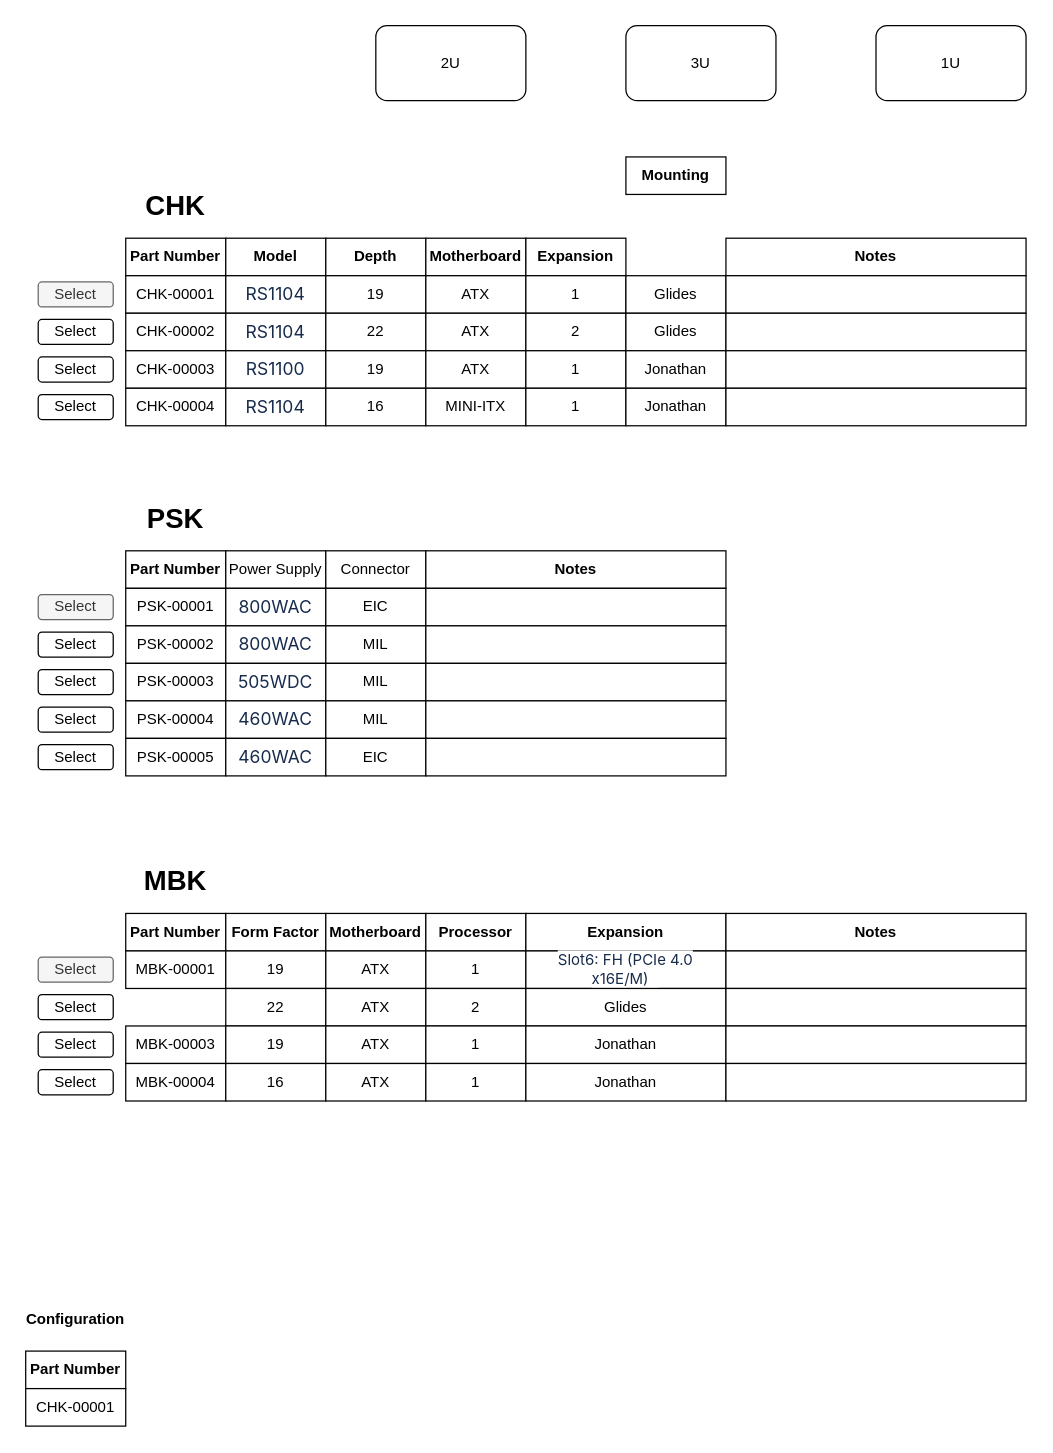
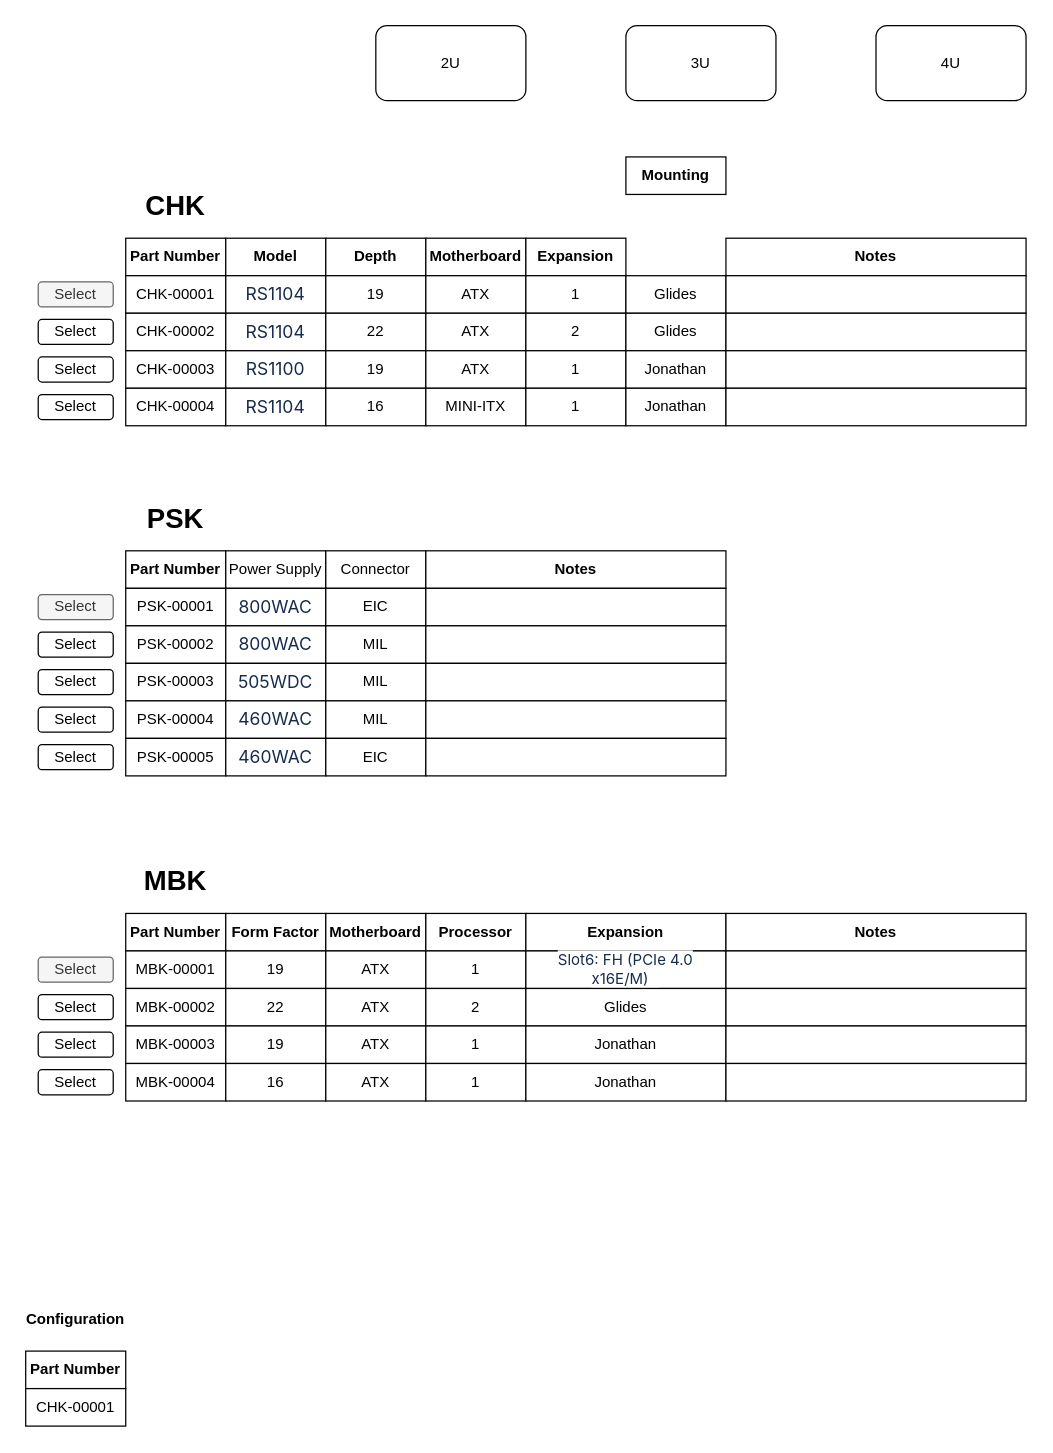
(951, 63) -> (951, 63)
none -> (176, 1007)
